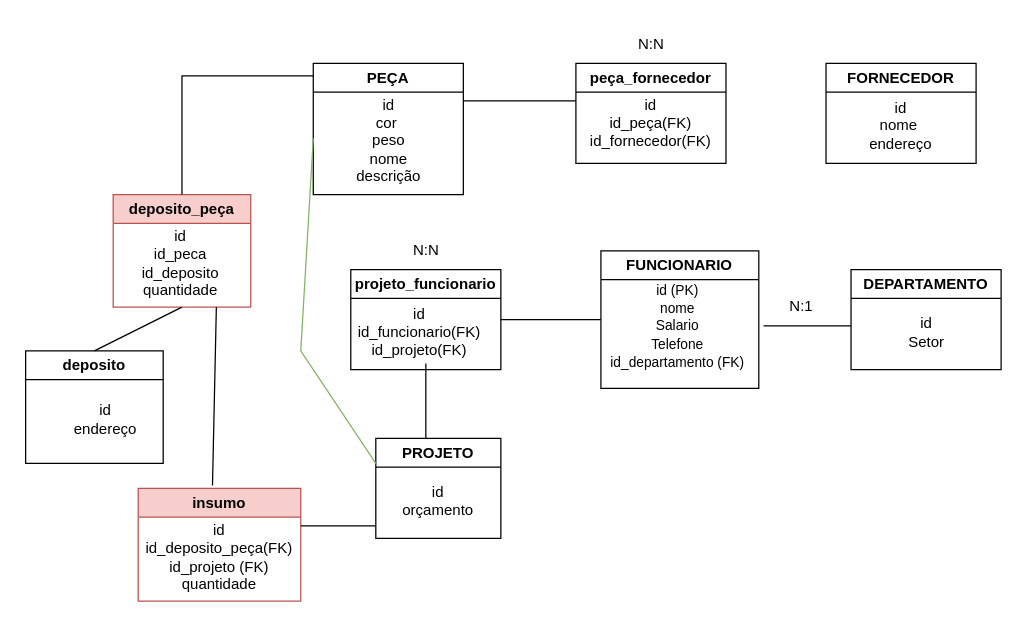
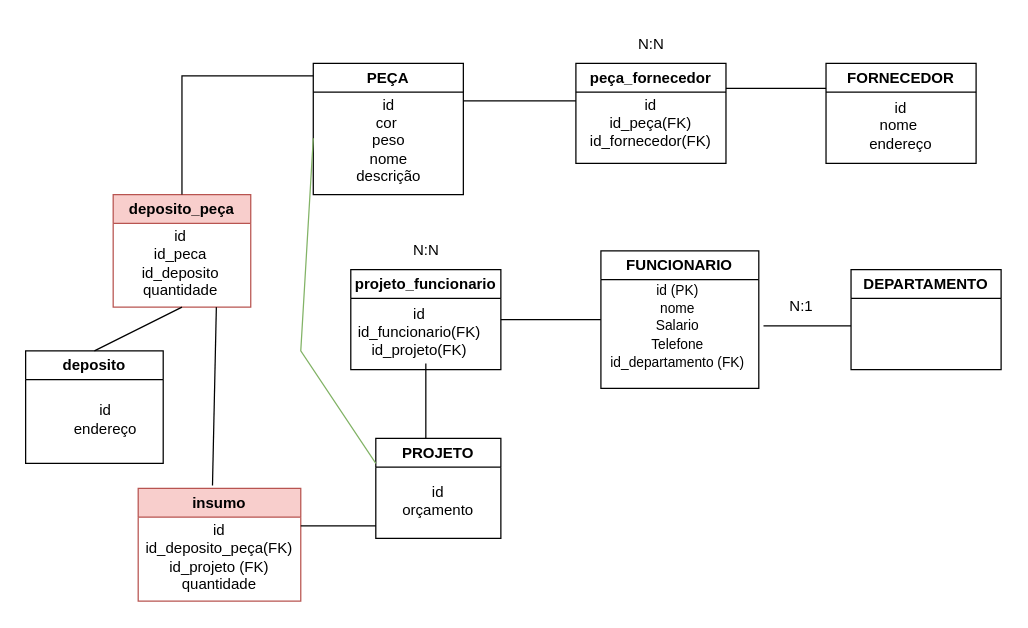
none -> (776, 88)
(926, 332) -> none
